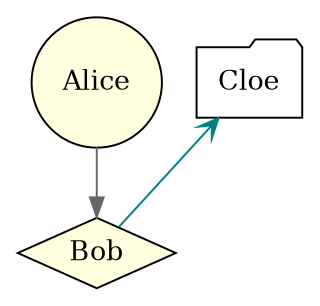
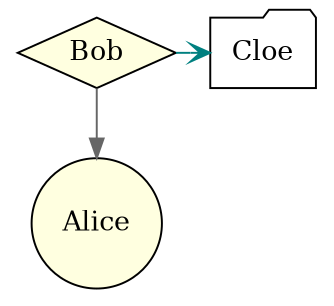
(97, 172) -> (97, 113)
